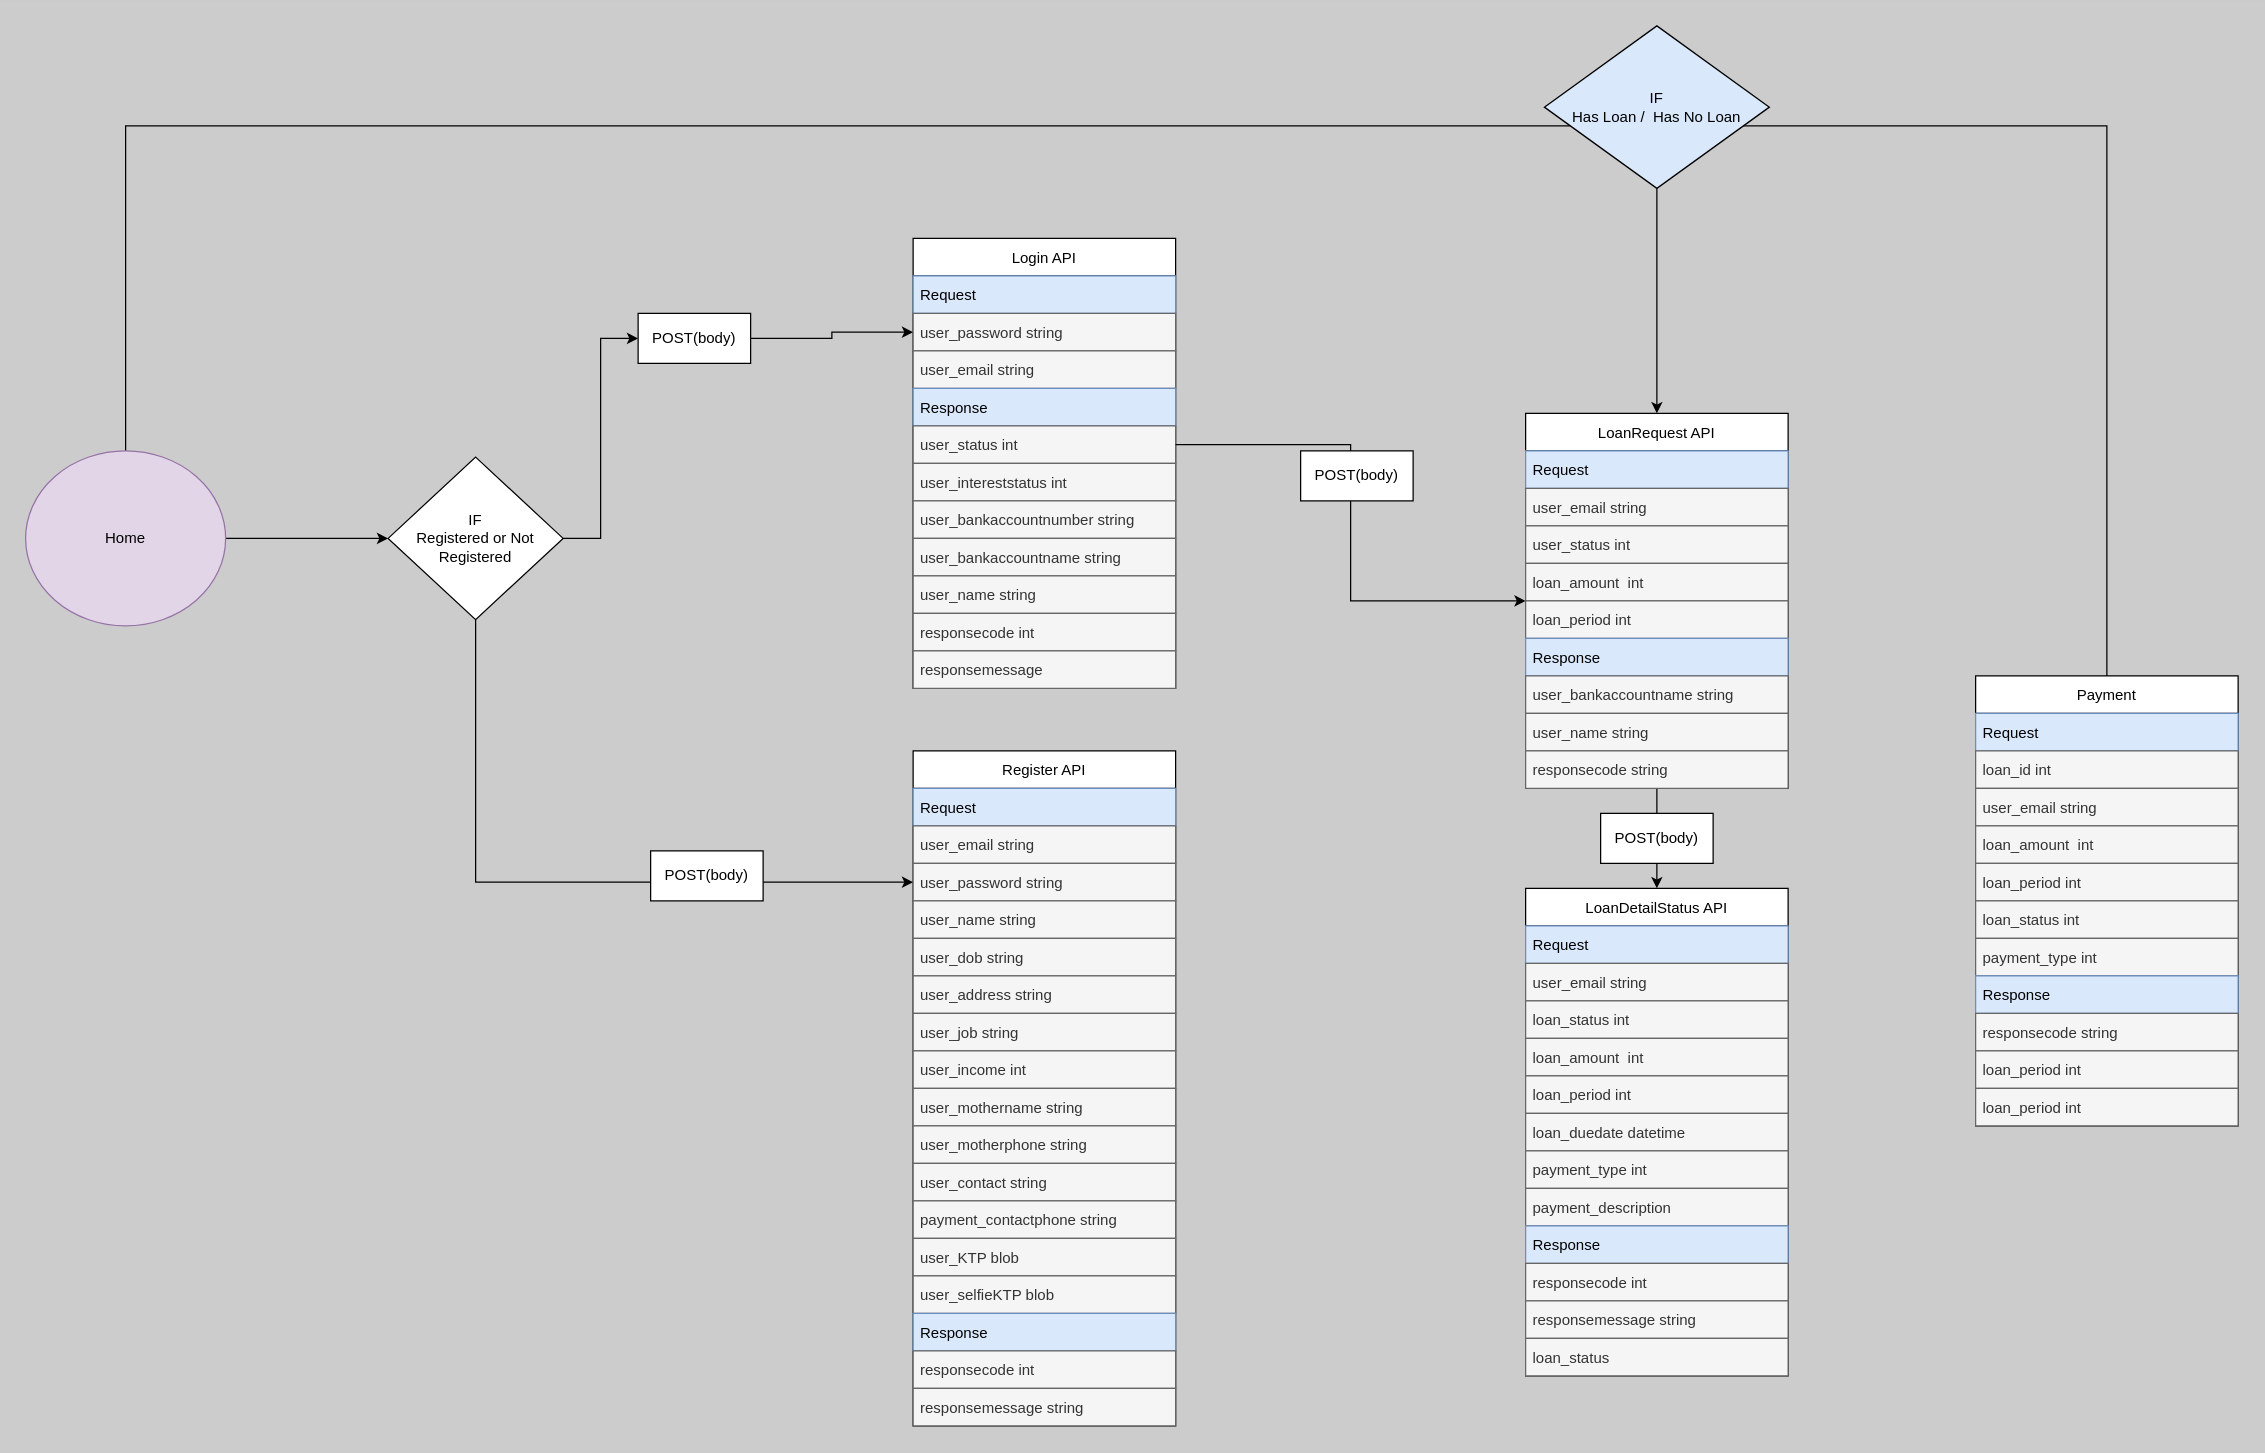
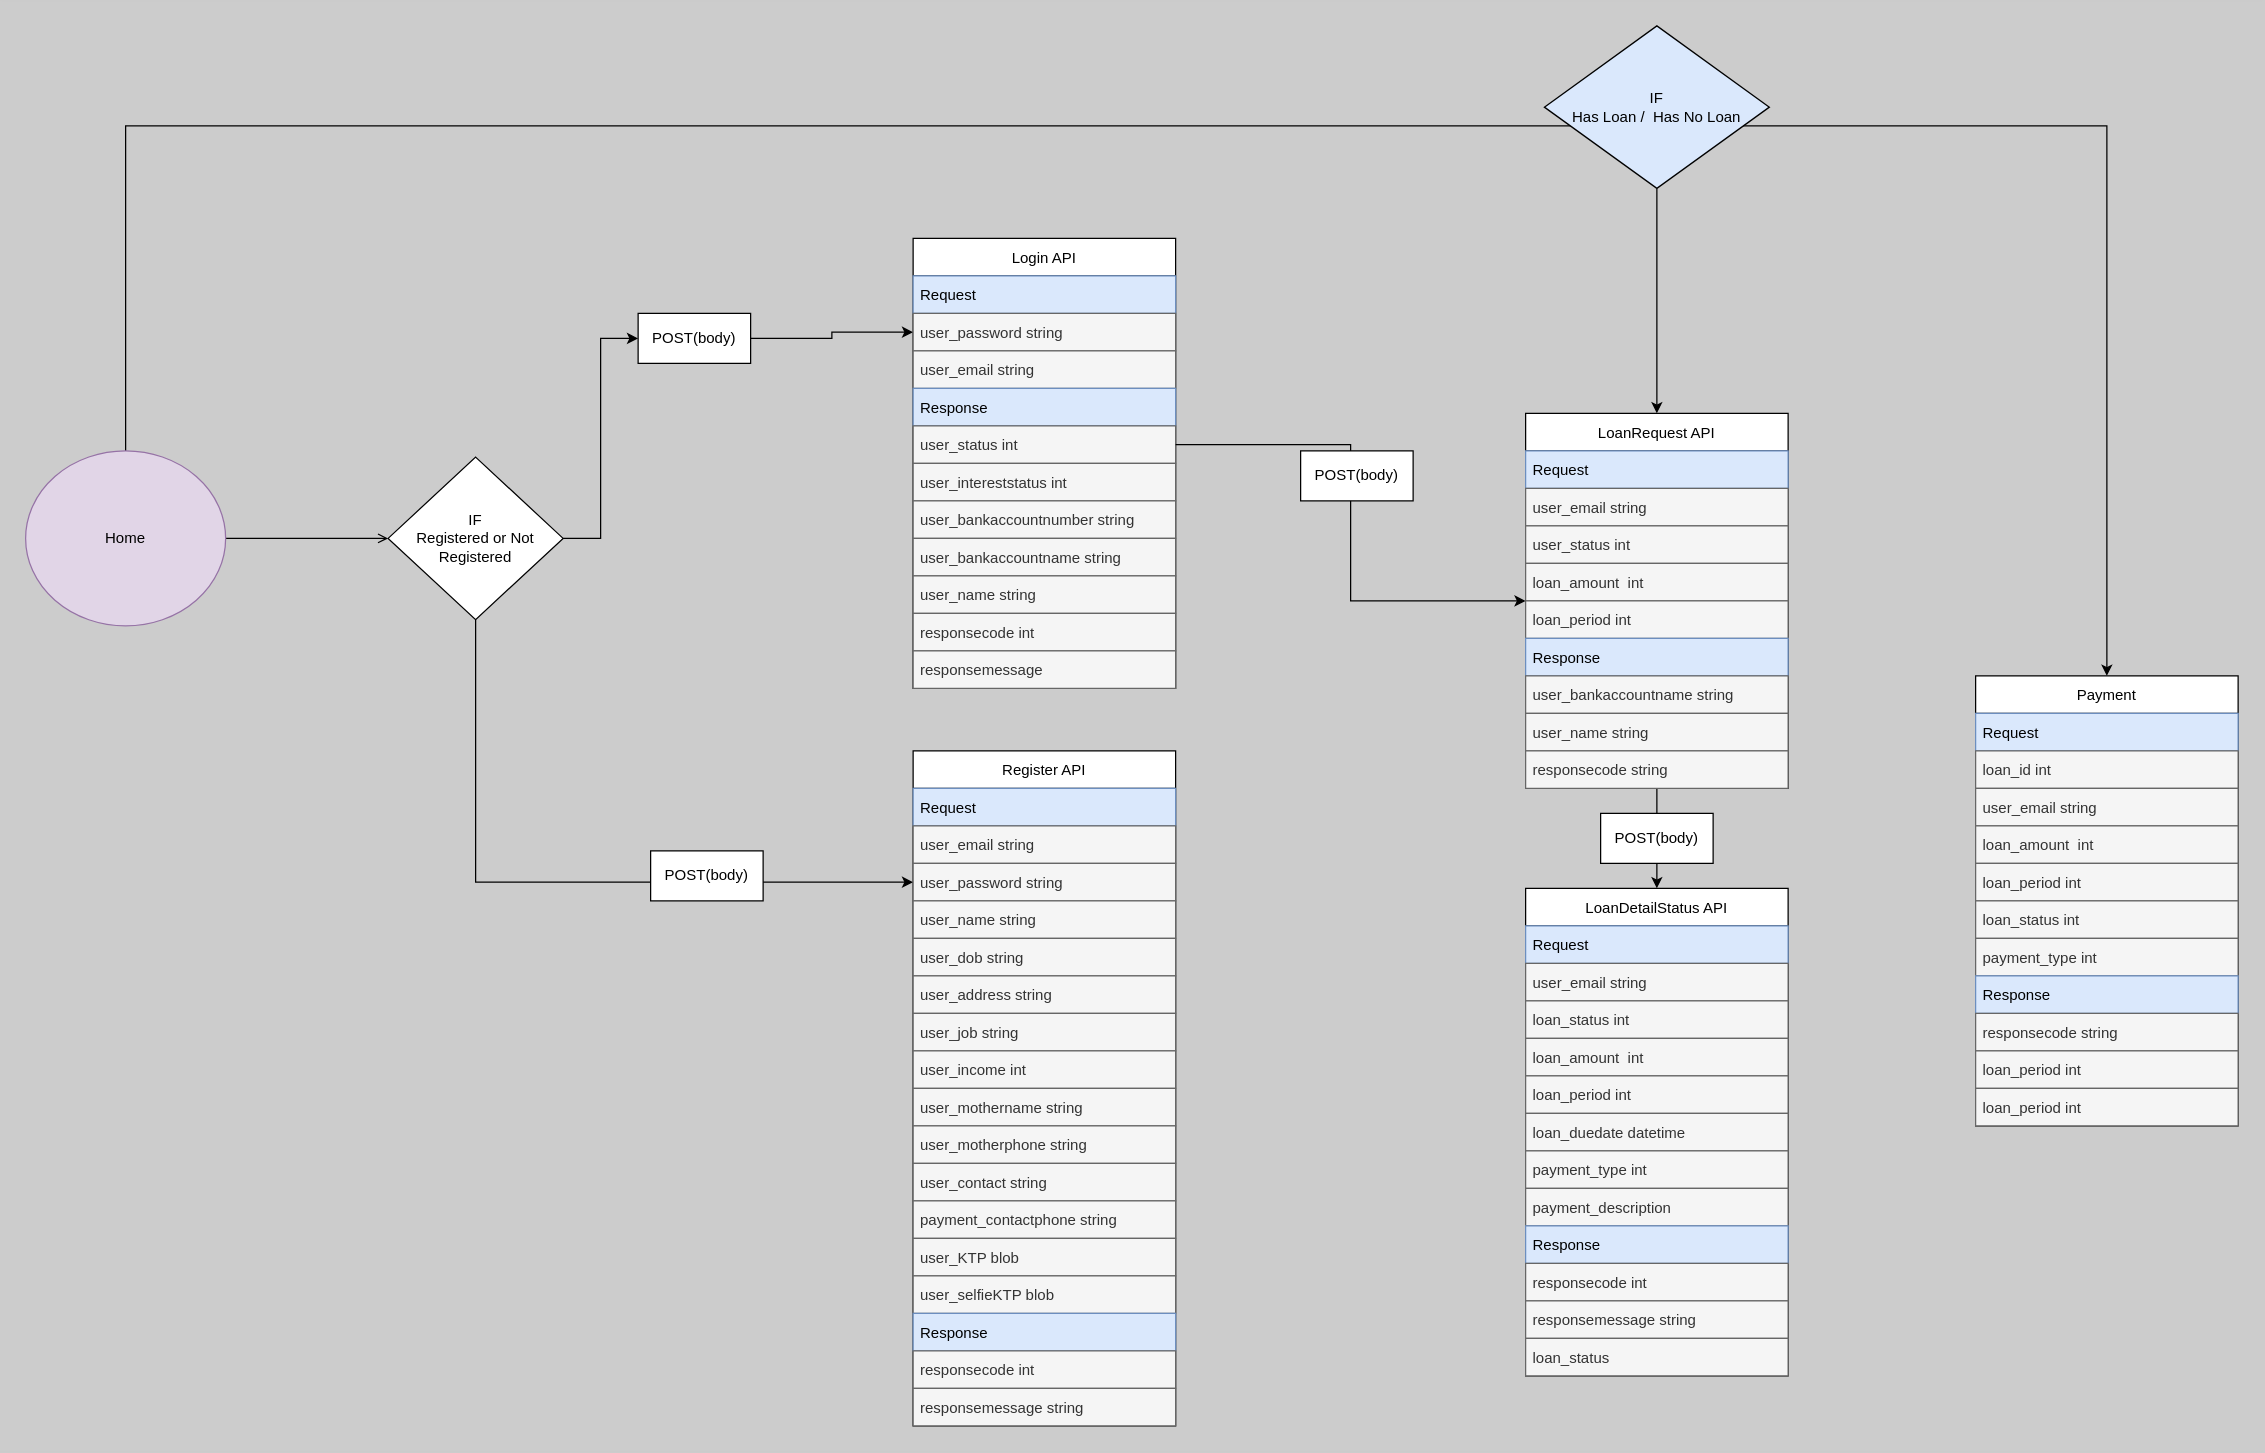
(378, 538) -> (380, 538)
(2107, 669) -> (2107, 666)
